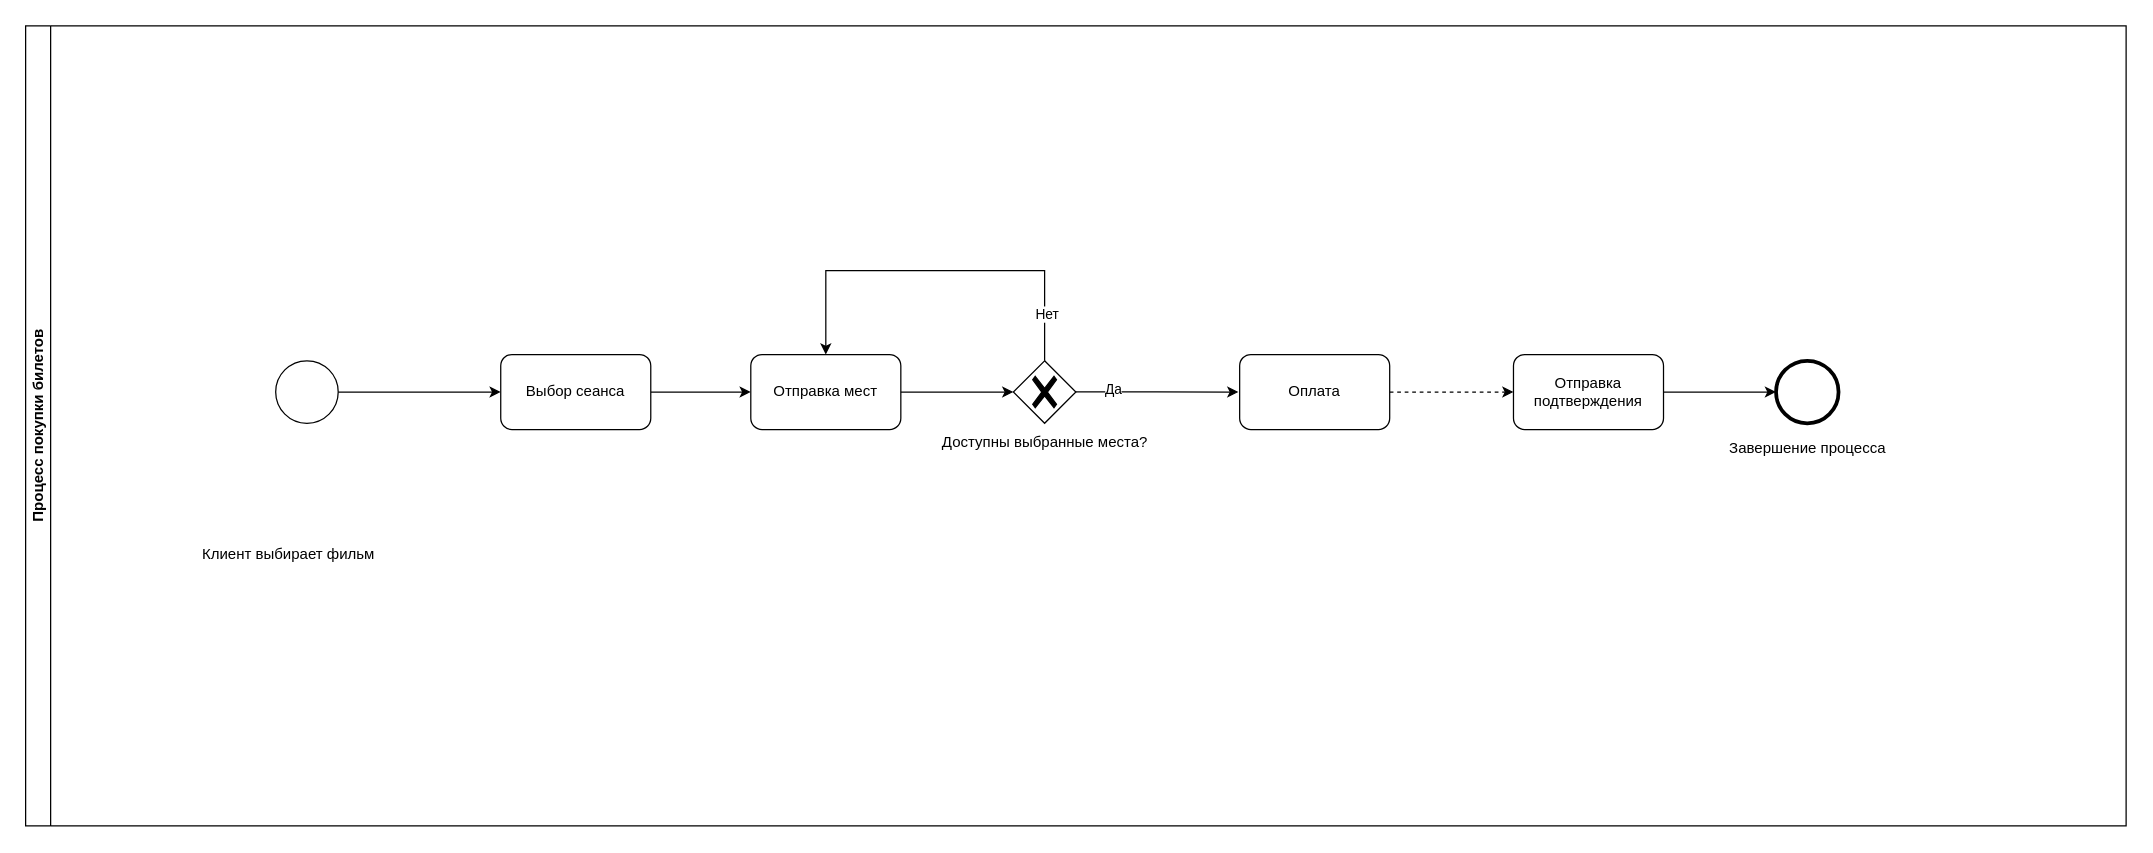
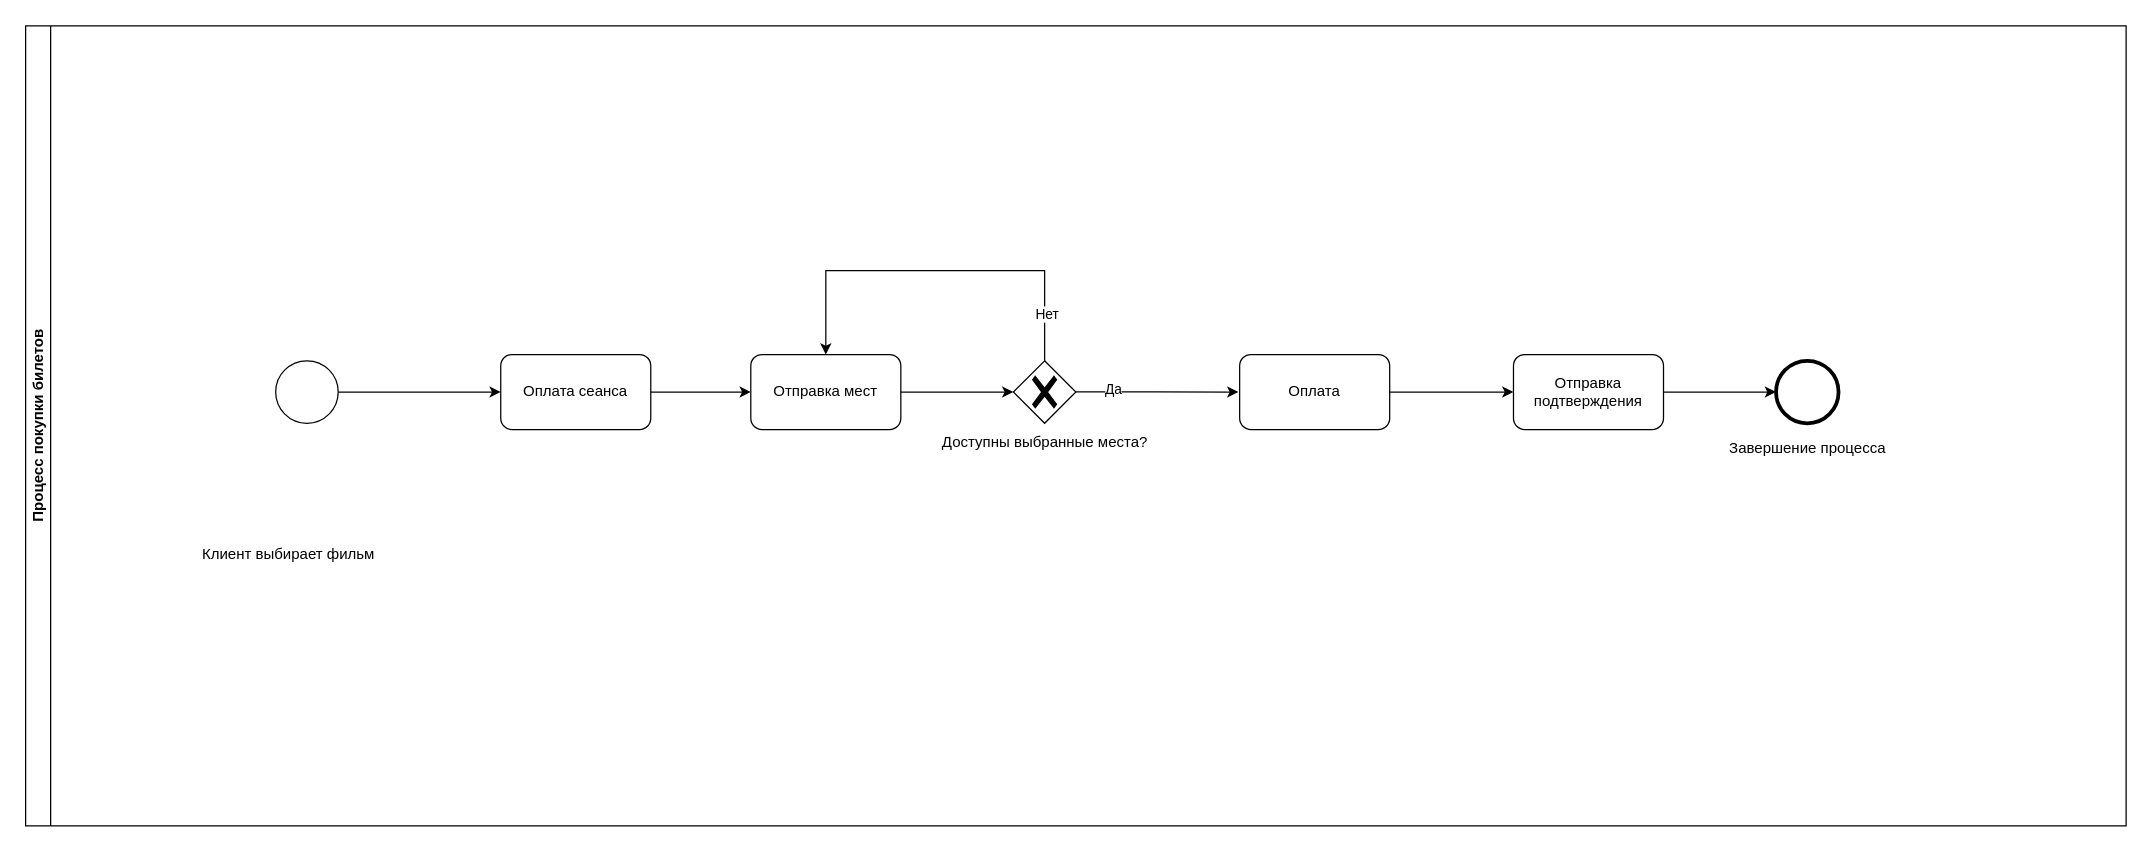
(576, 392) -> (576, 392)
(1447, 392) -> (1447, 392)
